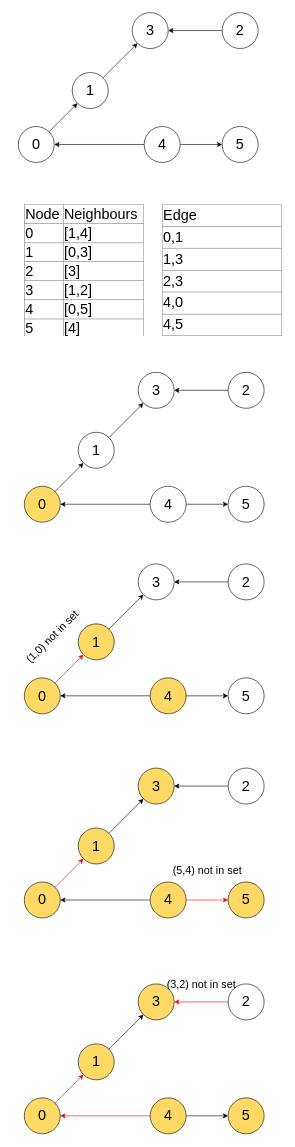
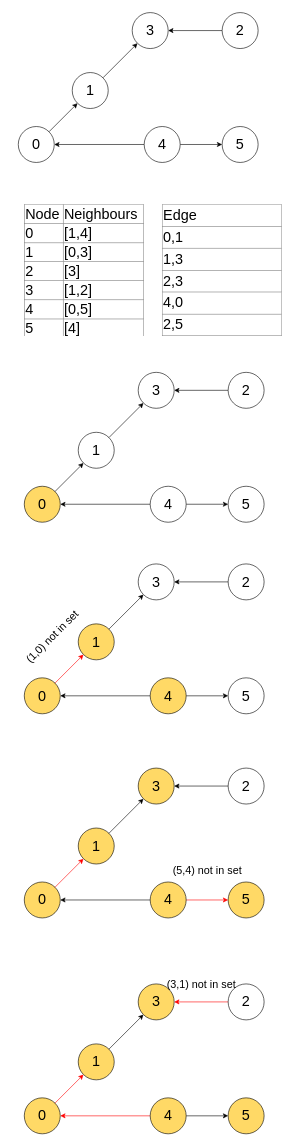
(178, 256) -> (178, 256)
(202, 984) -> (202, 984)
